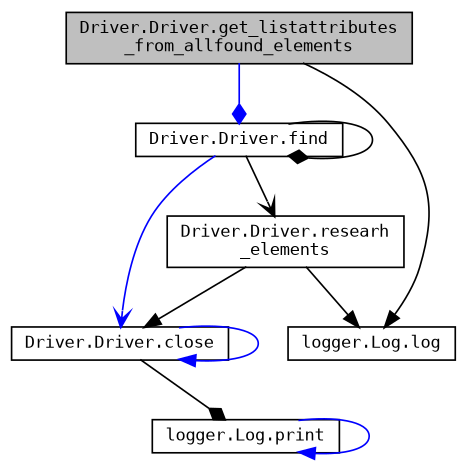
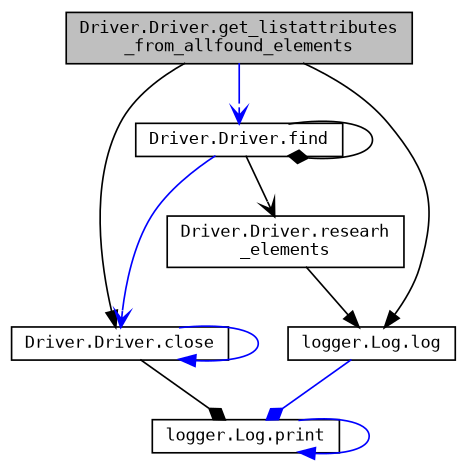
(239, 83) -> (239, 83)
(202, 293) -> (104, 171)
none -> (317, 384)
